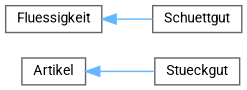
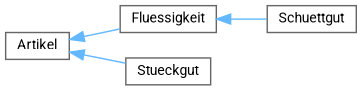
none -> (102, 33)
